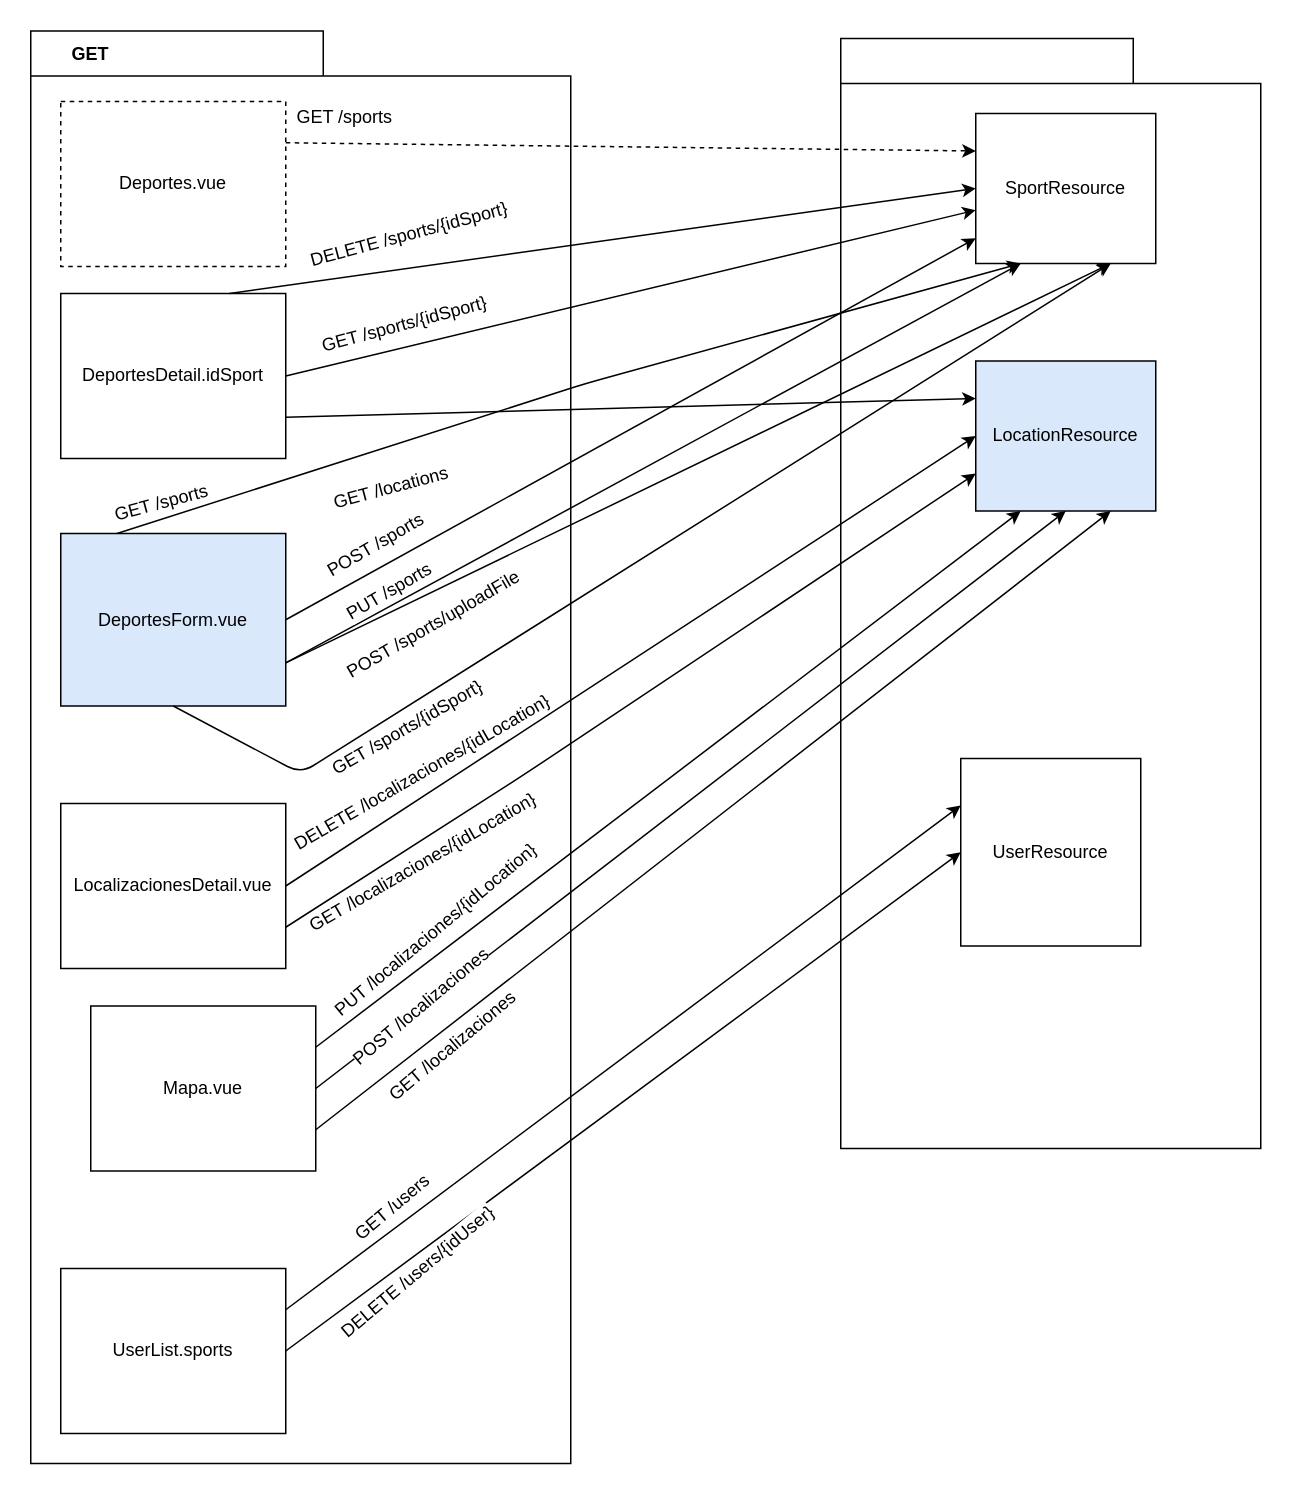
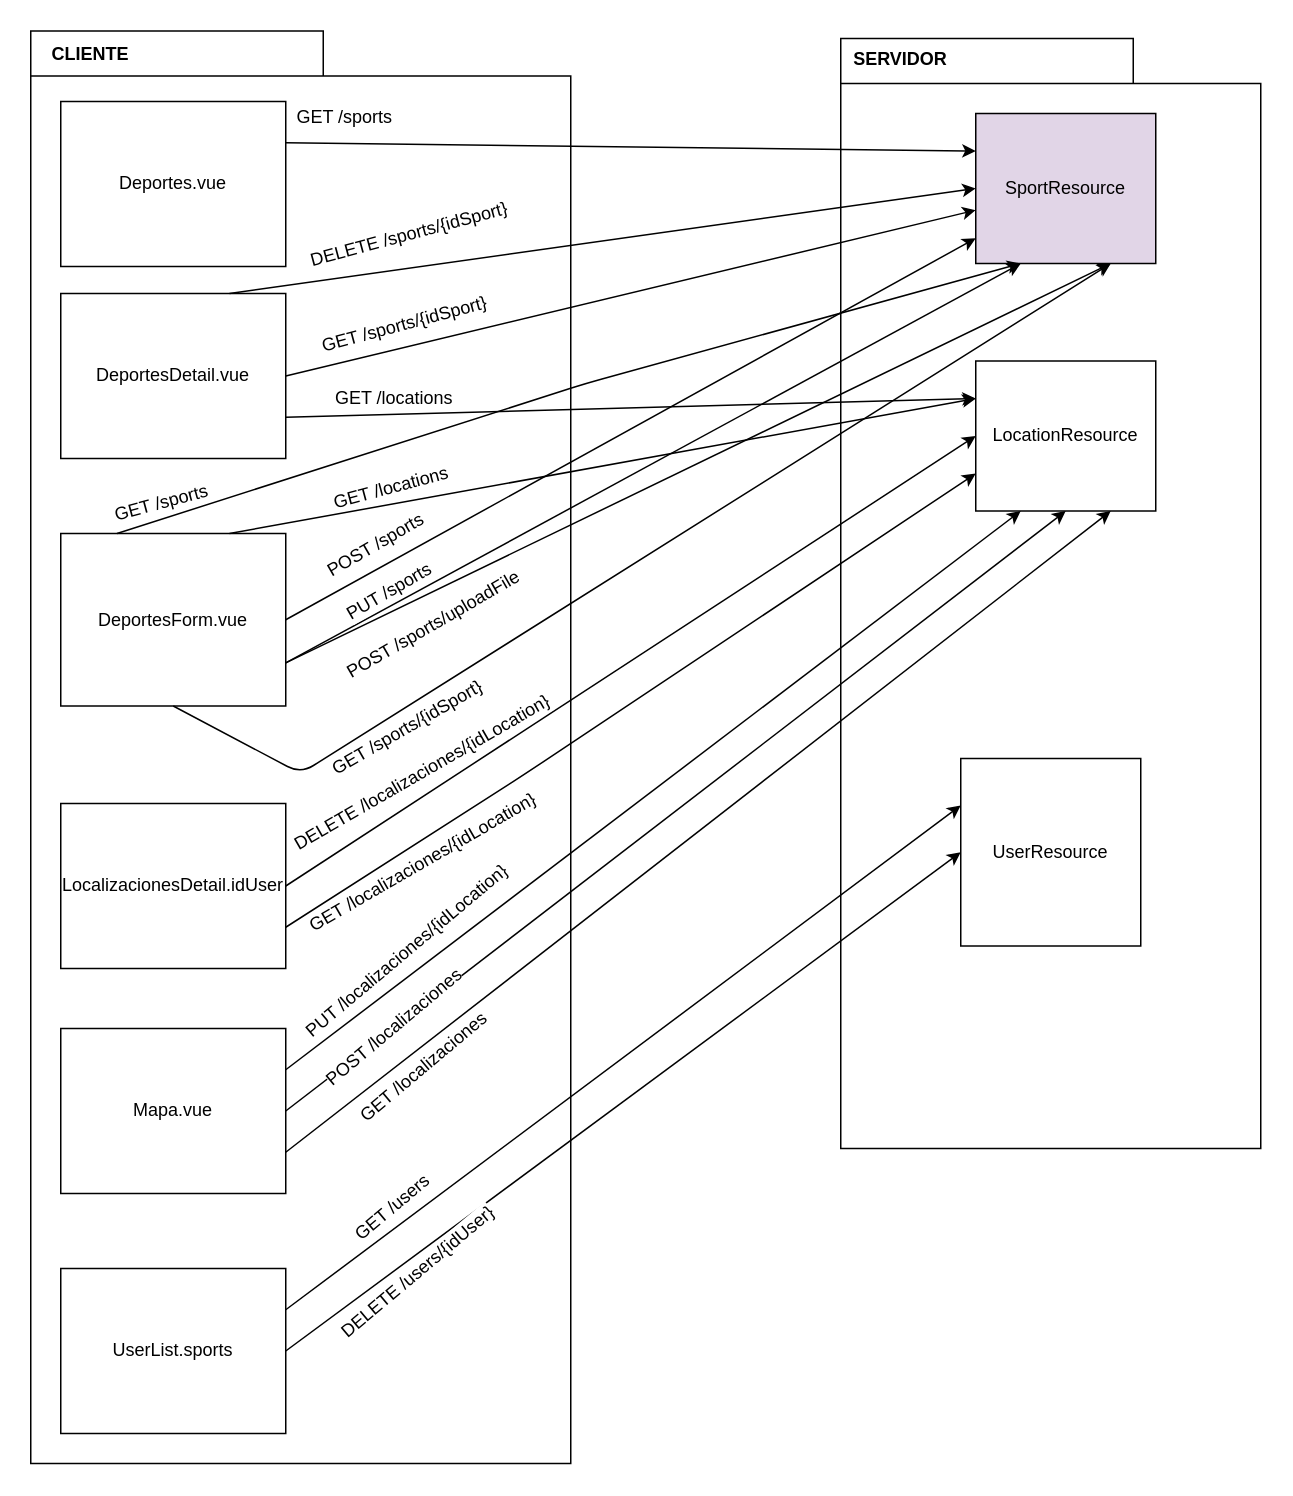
(90, 54) -> (90, 54)
none -> (901, 58)
(624, 147) -> (624, 147)
(173, 184) -> (173, 184)
(1066, 188) -> (1066, 188)
(173, 376) -> (173, 376)
(1066, 436) -> (1066, 436)
none -> (383, 505)
(173, 620) -> (173, 620)
(173, 886) -> (173, 886)
(203, 1088) -> (173, 1111)
